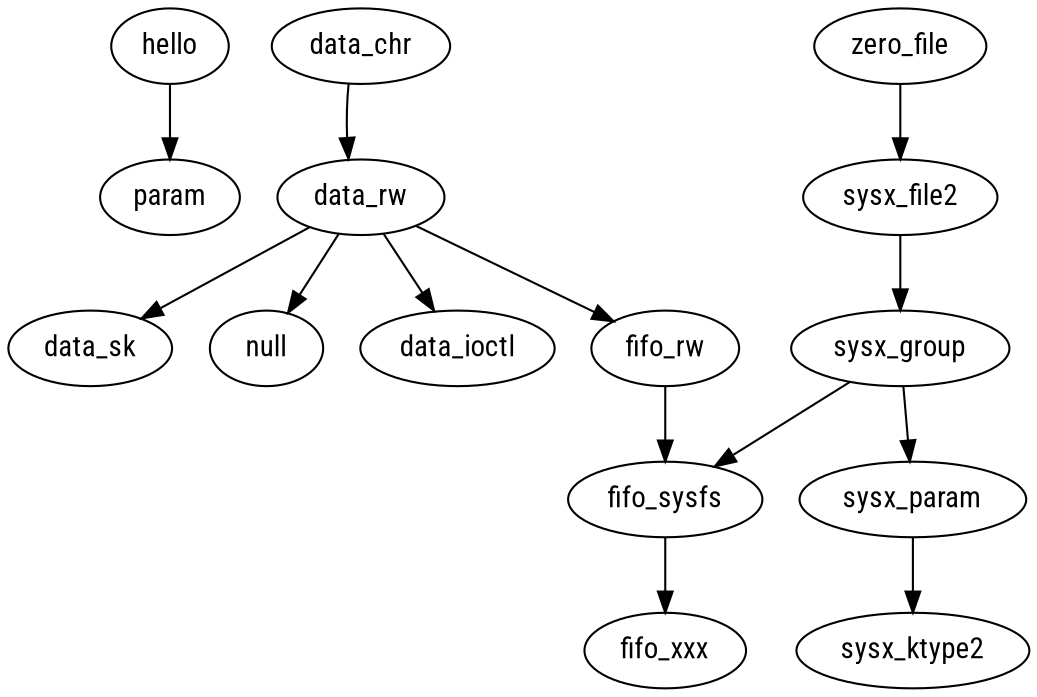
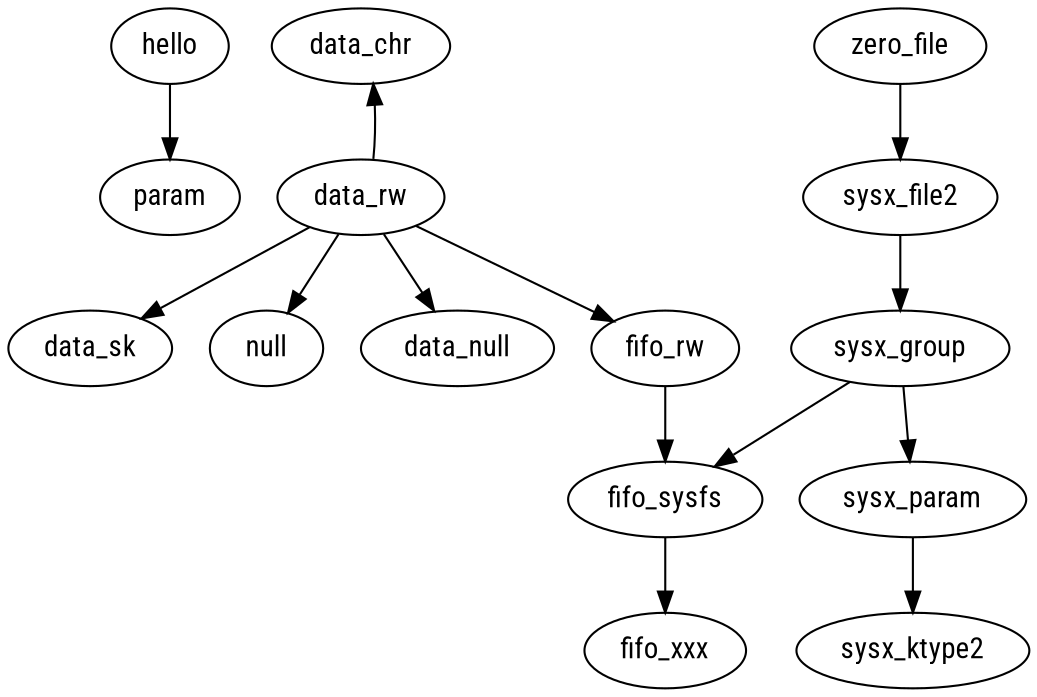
(347, 111) -> (375, 132)
(457, 348) -> (457, 348)
